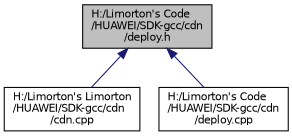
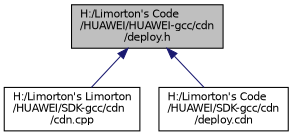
(147, 26) -> (147, 26)
(224, 109) -> (224, 109)
